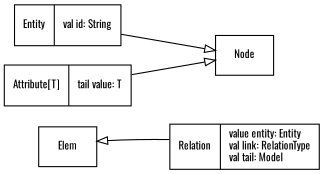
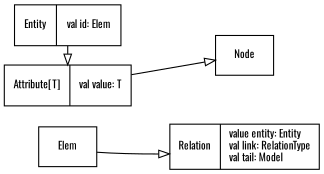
(88, 25) -> (89, 25)
(163, 41) -> (68, 50)
(100, 85) -> (101, 85)
(139, 140) -> (128, 154)
